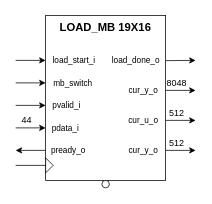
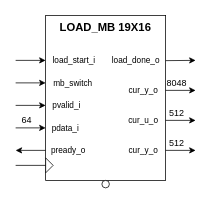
(27, 120) -> (27, 120)
